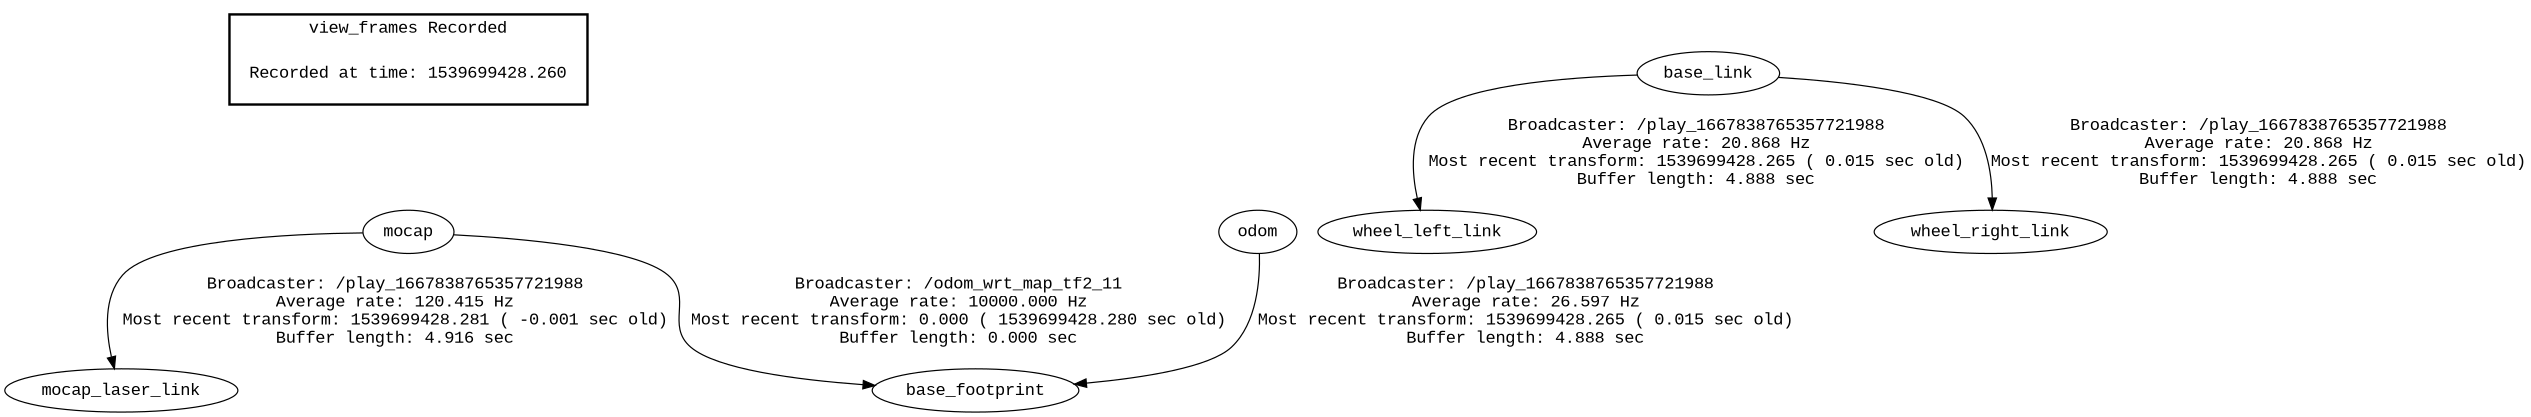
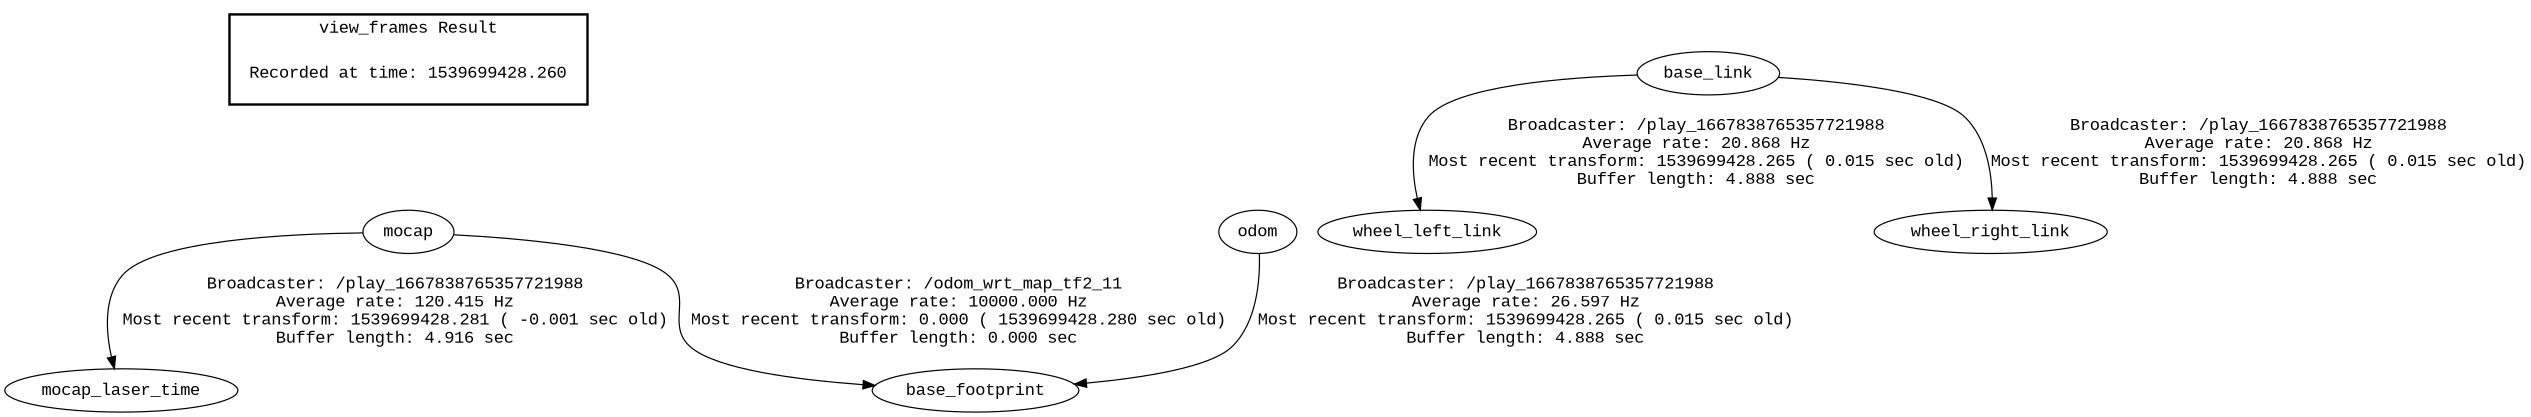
(408, 28) -> (408, 28)
(121, 390) -> (121, 390)
